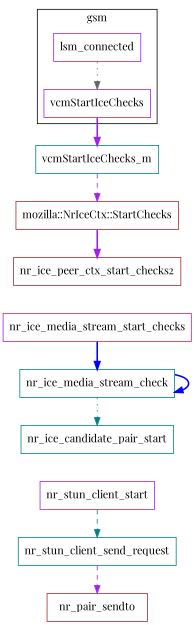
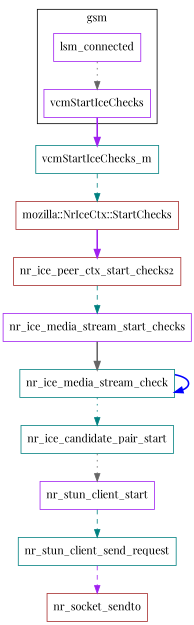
(97, 184) -> (97, 184)
none -> (97, 296)
(97, 352) -> (97, 352)
none -> (97, 464)
(97, 607) -> (97, 607)
